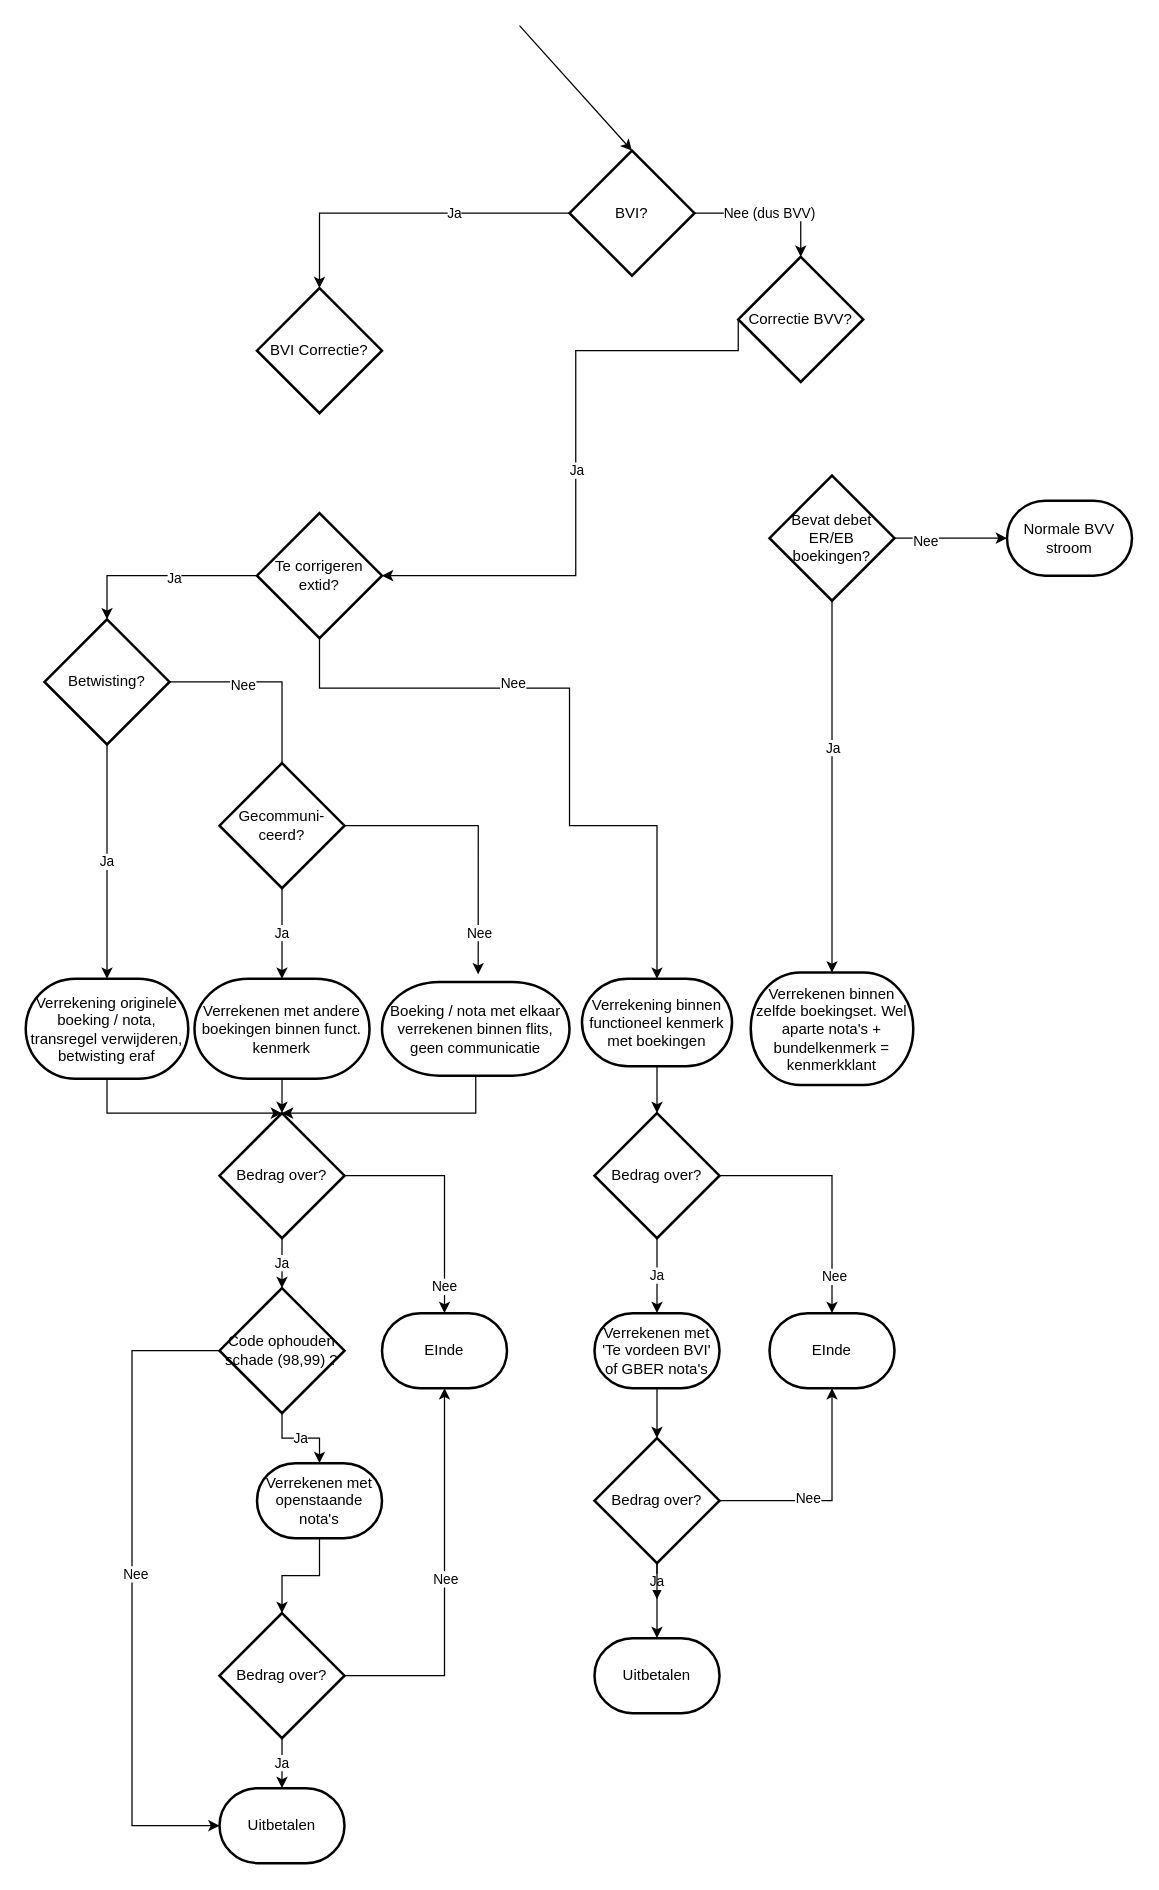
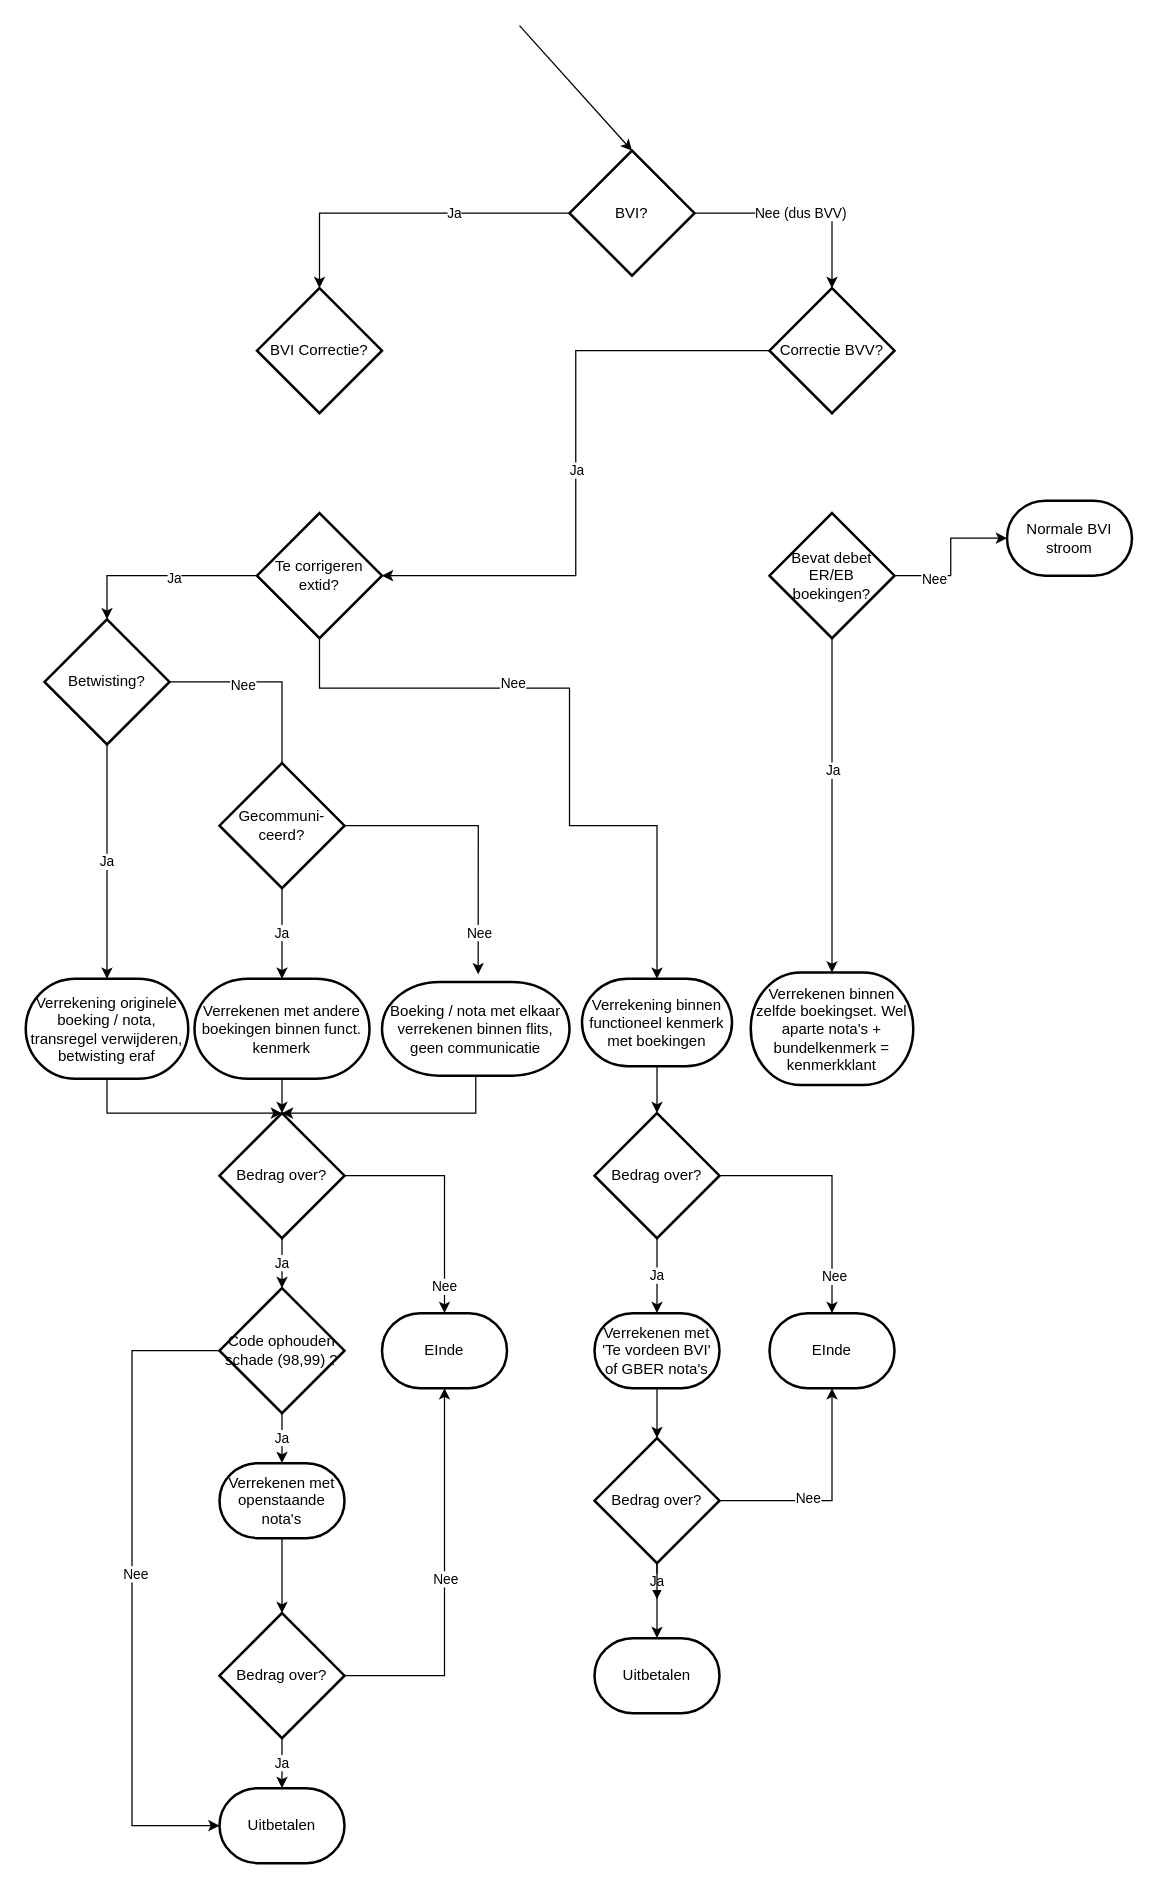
(801, 319) -> (832, 351)
(832, 538) -> (832, 576)
(1069, 538) -> (1069, 538)
(319, 1501) -> (282, 1501)
